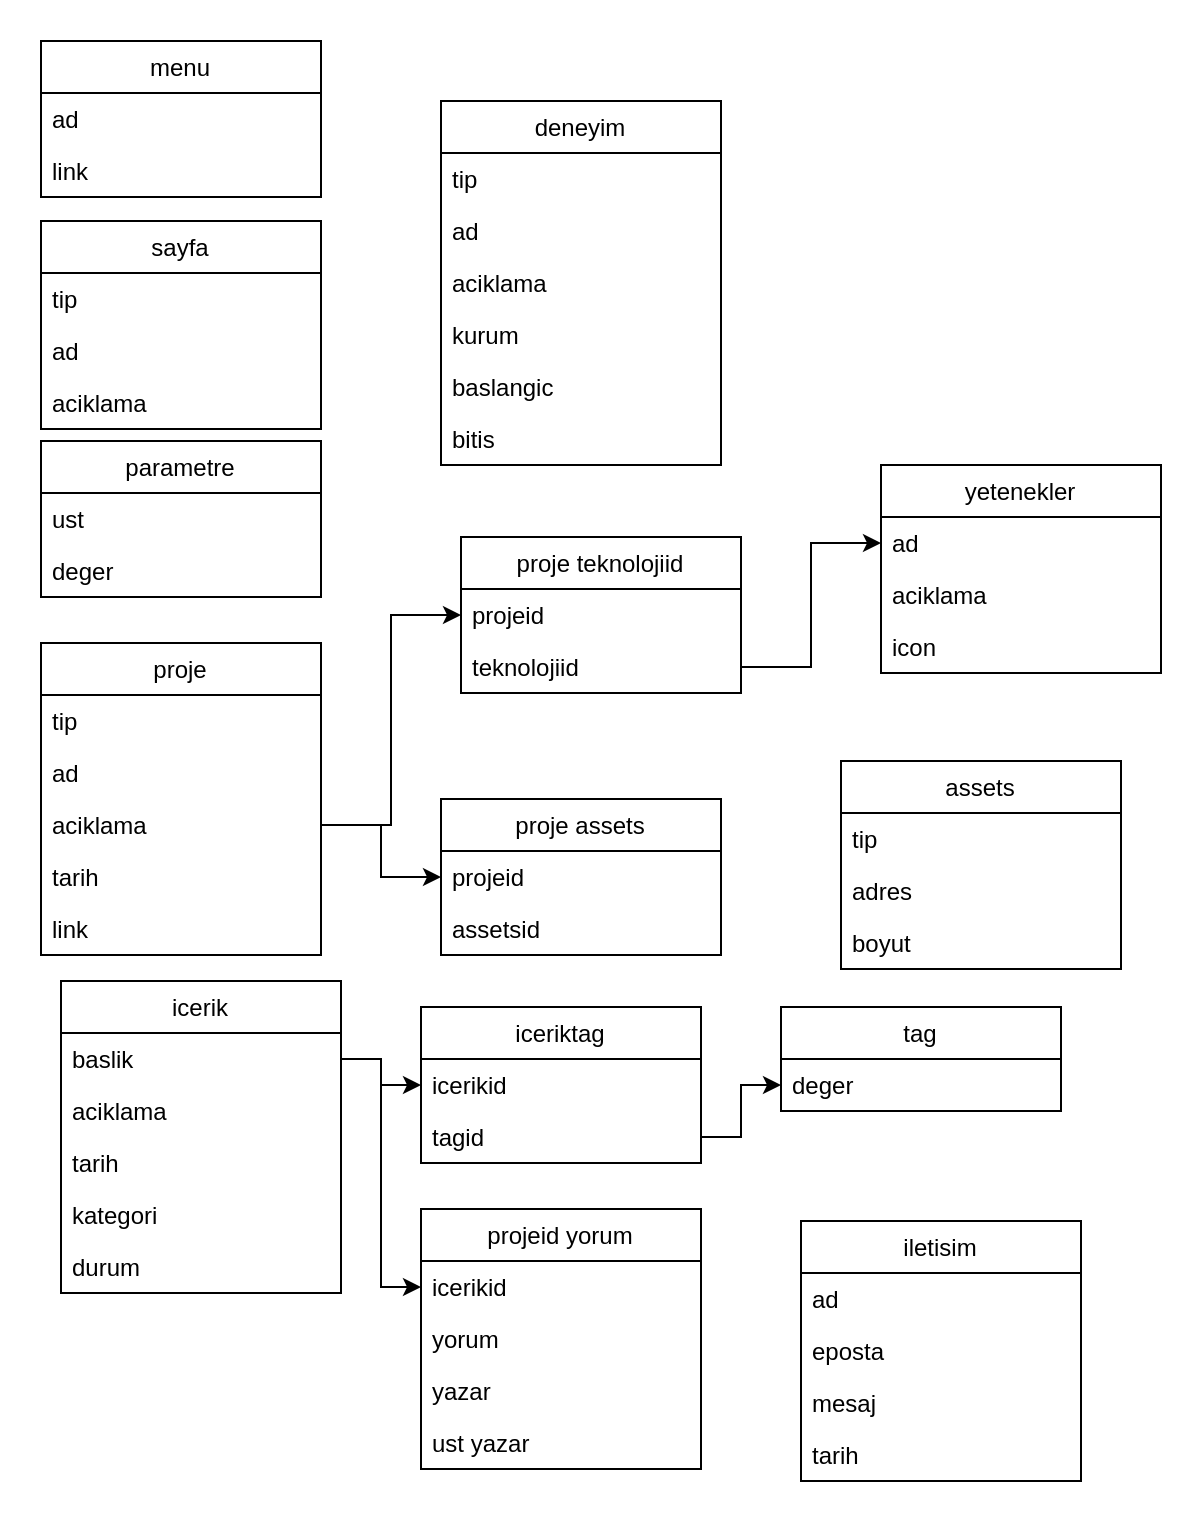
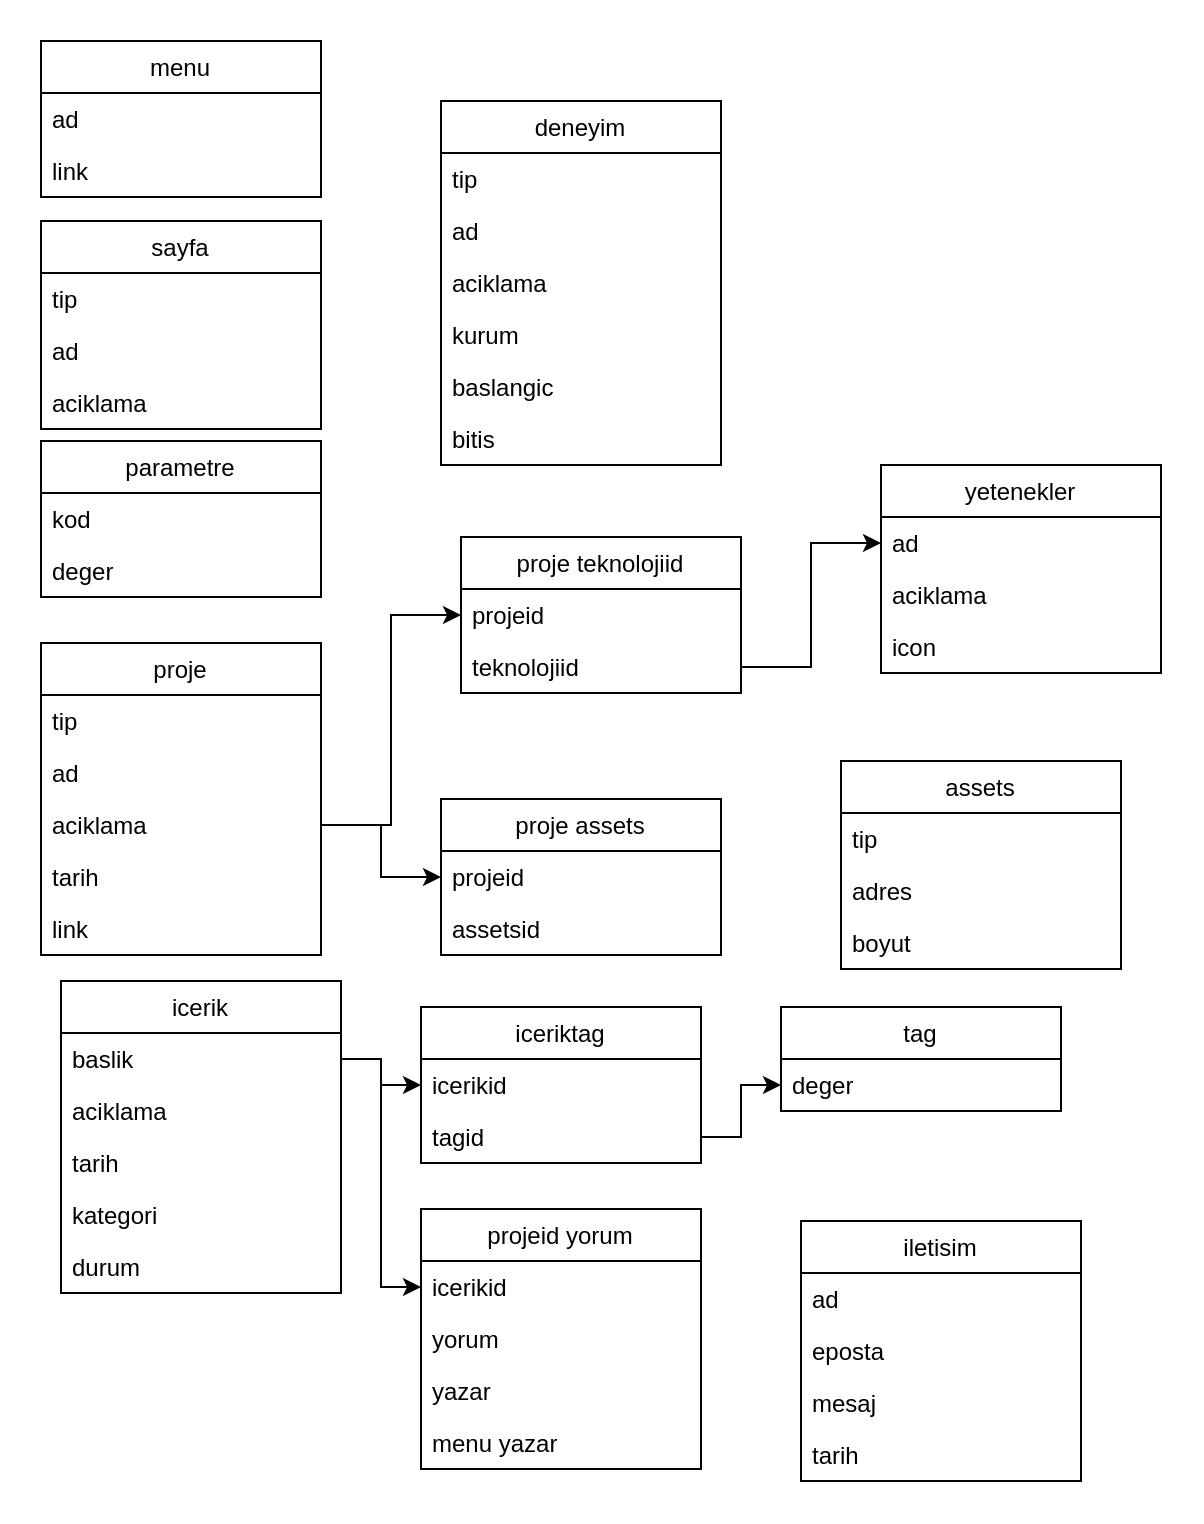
(72, 520) -> (72, 520)
(489, 1444) -> (496, 1444)
